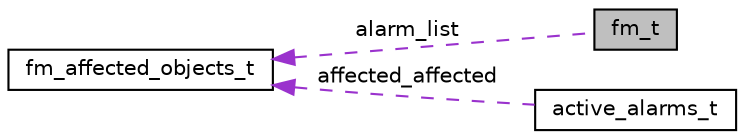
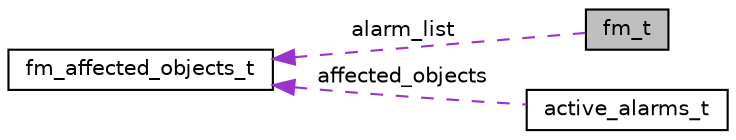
(404, 77) -> (400, 77)
